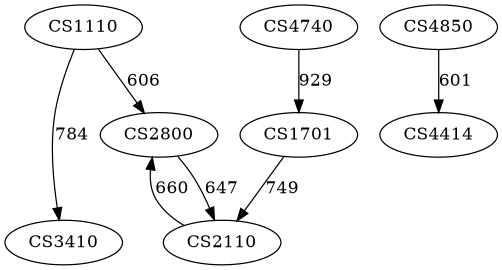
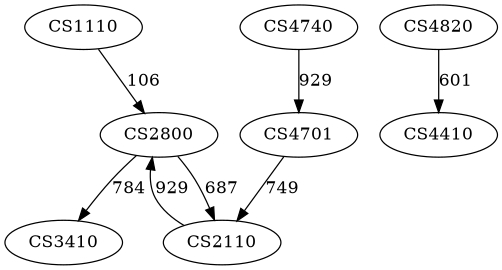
(439, 27) -> (439, 27)
(144, 81) -> (144, 81)
(53, 127) -> (110, 182)
(299, 135) -> (299, 135)
(439, 135) -> (439, 135)
(173, 189) -> (173, 189)
(222, 189) -> (222, 189)
